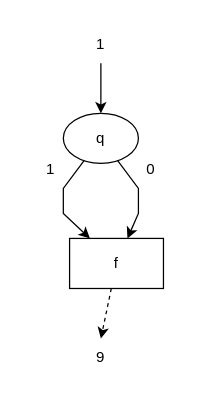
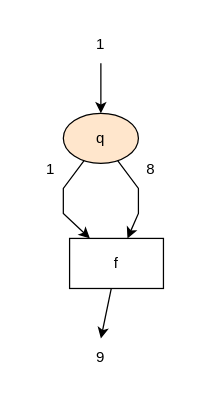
(101, 138) -> (101, 138)
(151, 169) -> (151, 169)
(107, 310) -> (107, 310)
